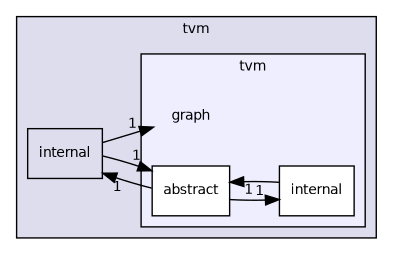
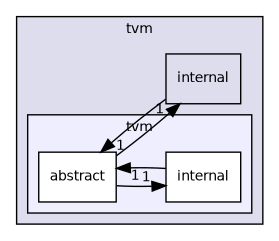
(191, 116) -> none
